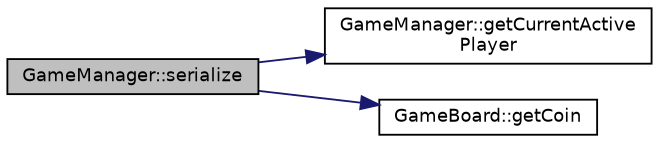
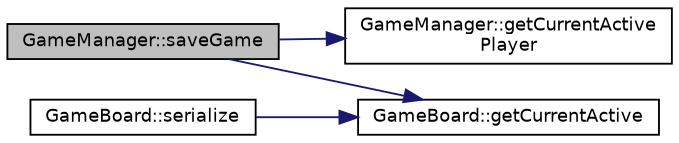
(133, 77) -> (143, 42)
none -> (143, 117)
(488, 117) -> (509, 117)
